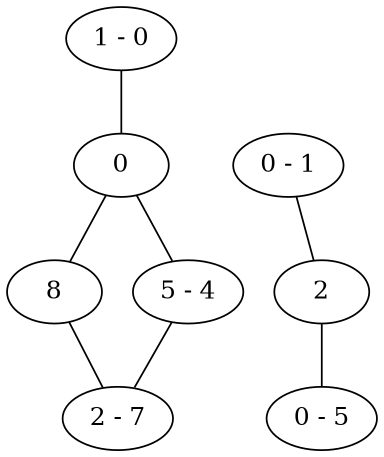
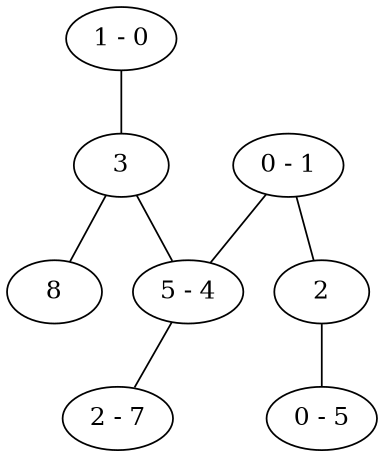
(121, 165) -> (121, 165)
none -> (238, 229)
(86, 355) -> none
